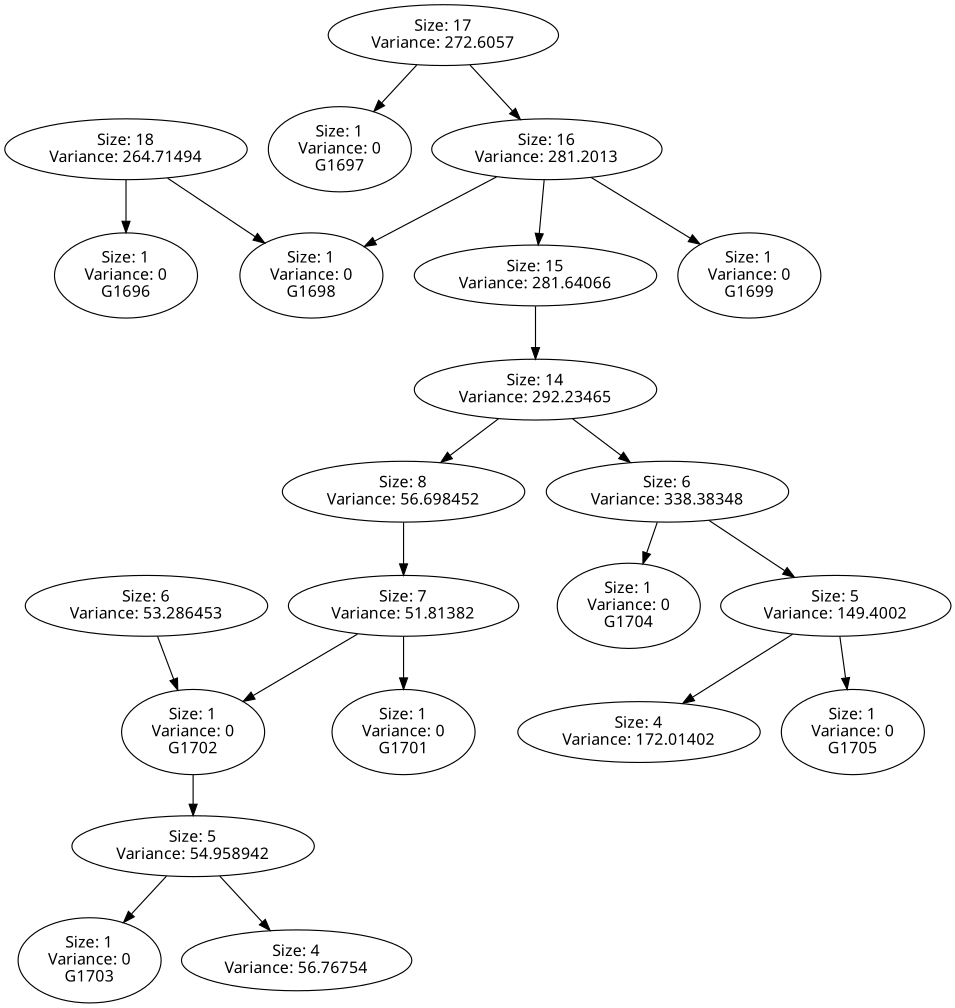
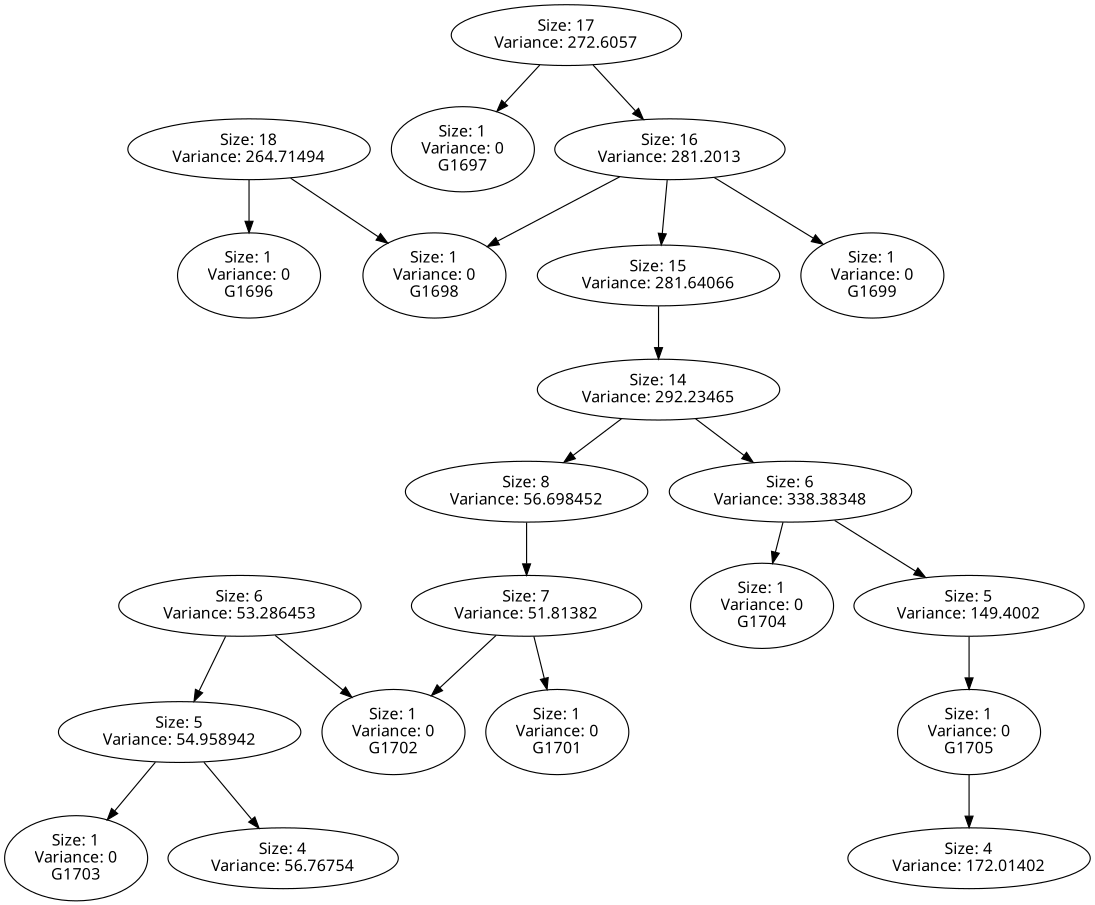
(743, 666) -> (969, 795)
(193, 789) -> (212, 664)
